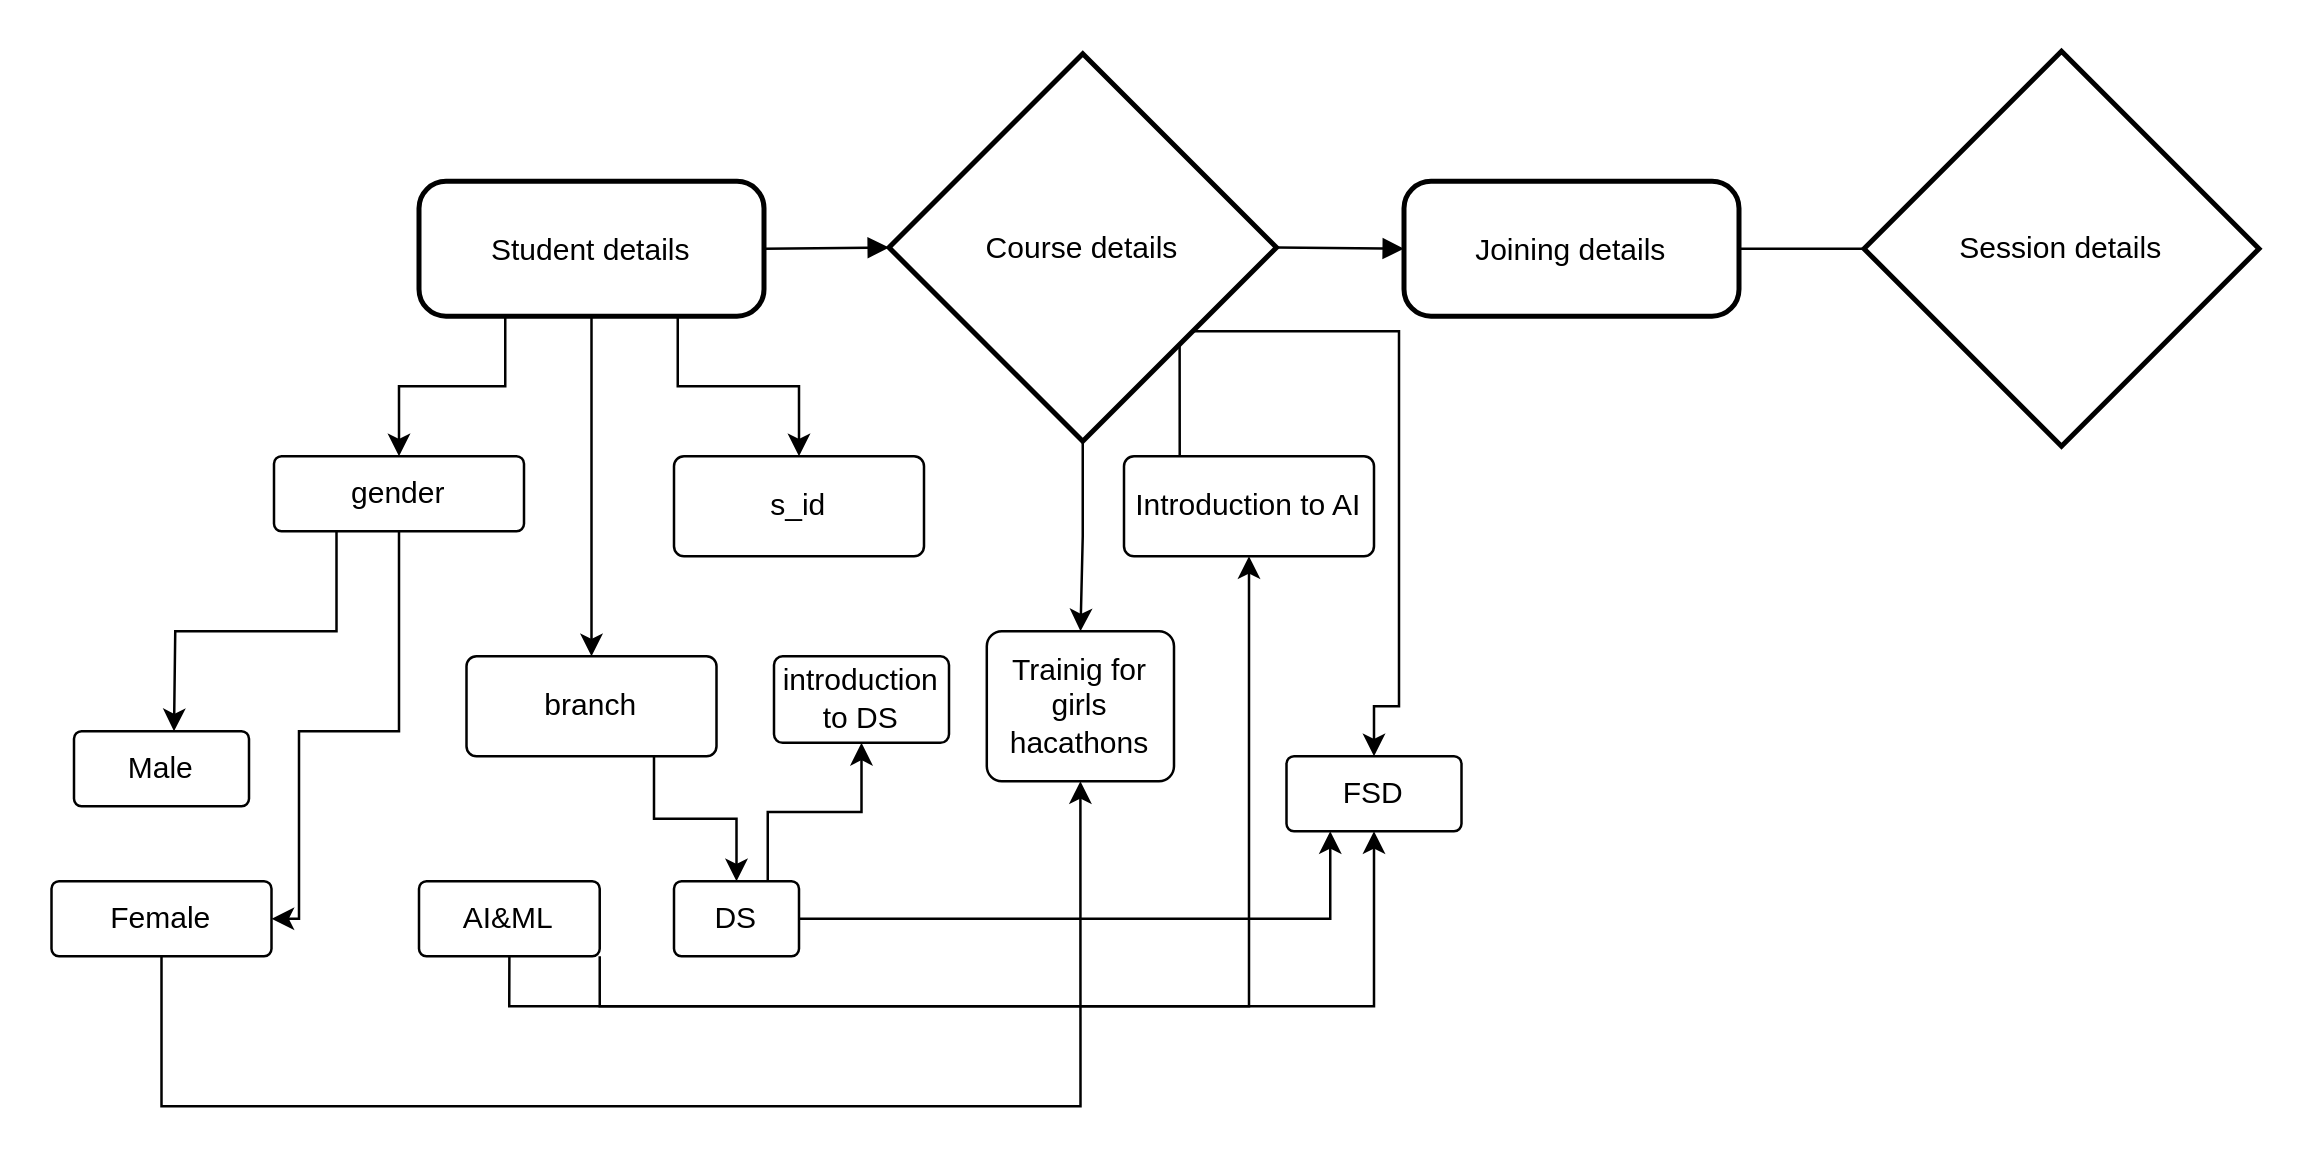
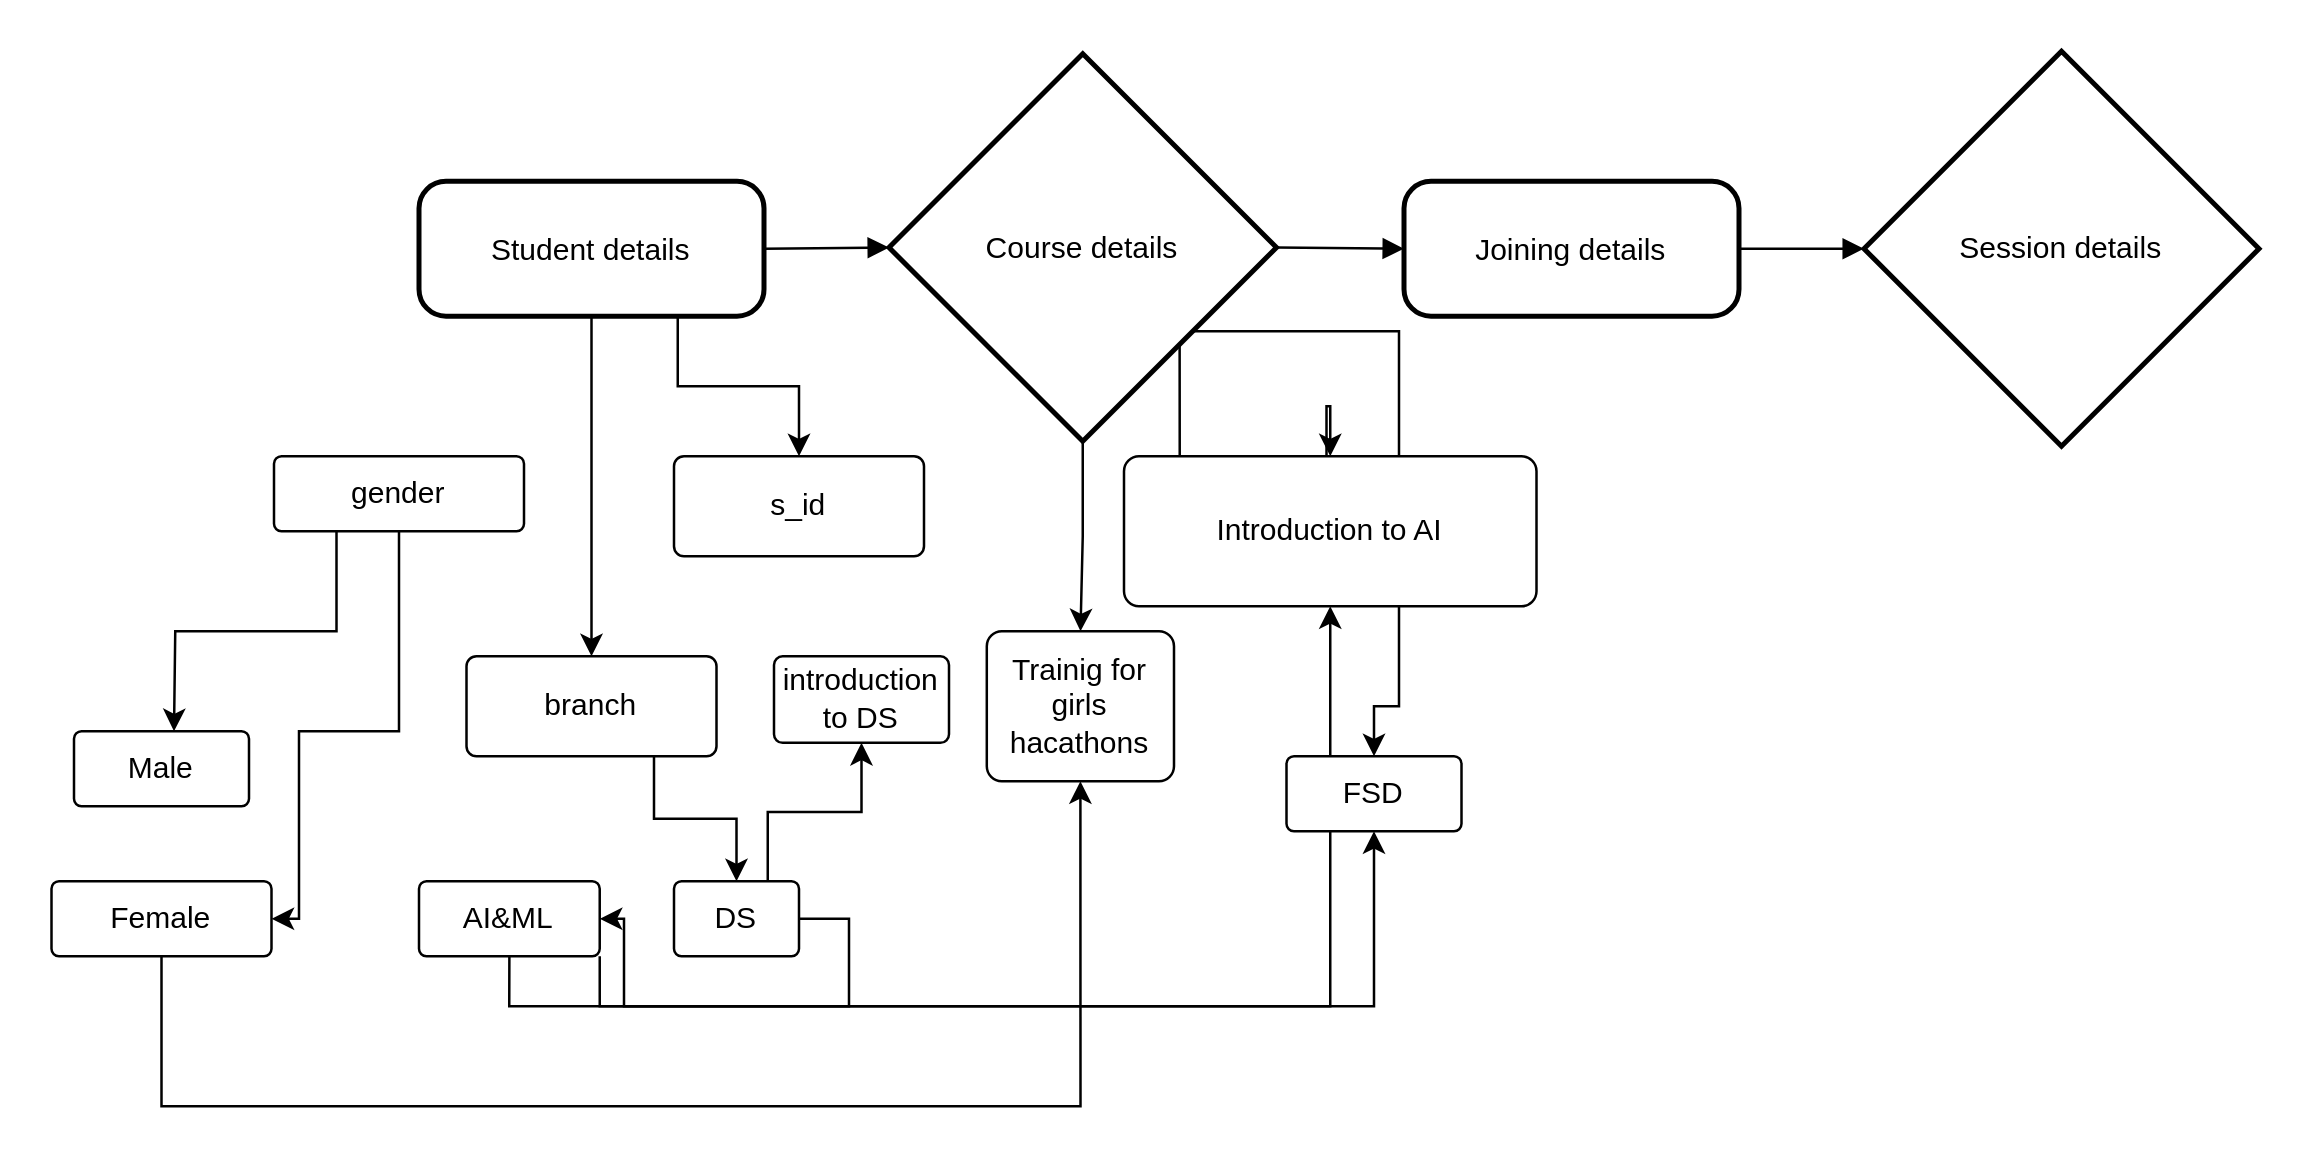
(1850, 249) -> (1841, 249)
(460, 386) -> none
(1249, 506) -> (1330, 531)
(960, 919) -> (624, 957)
